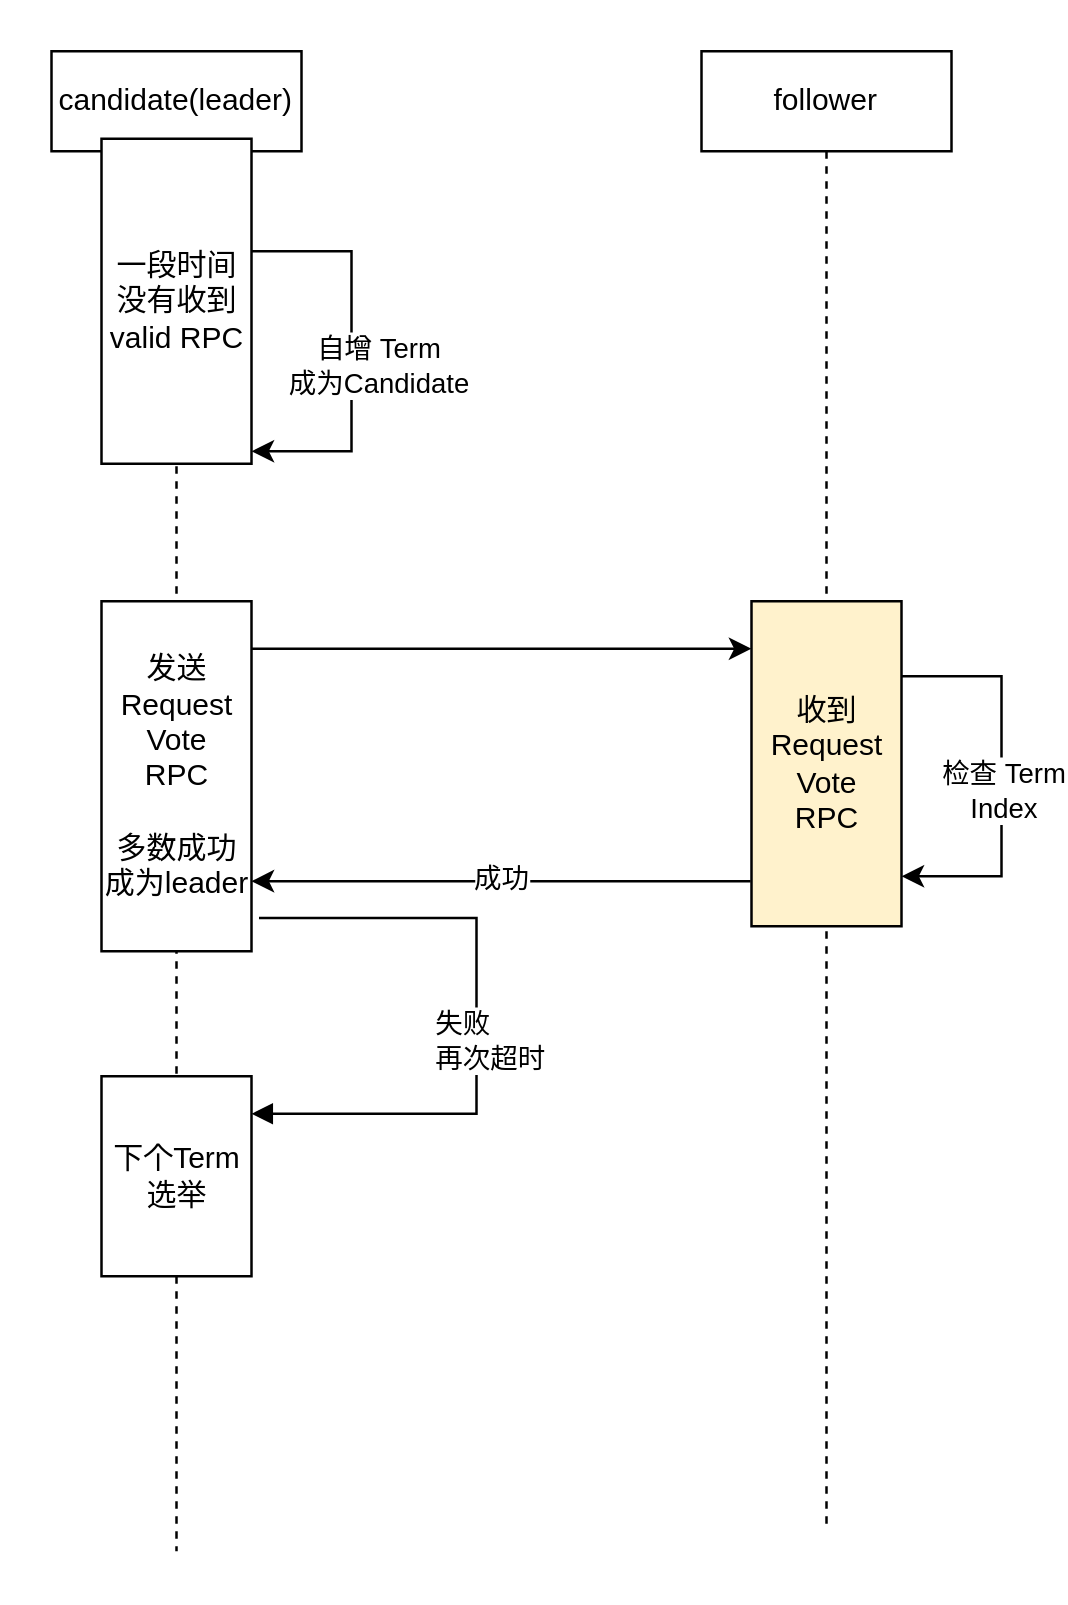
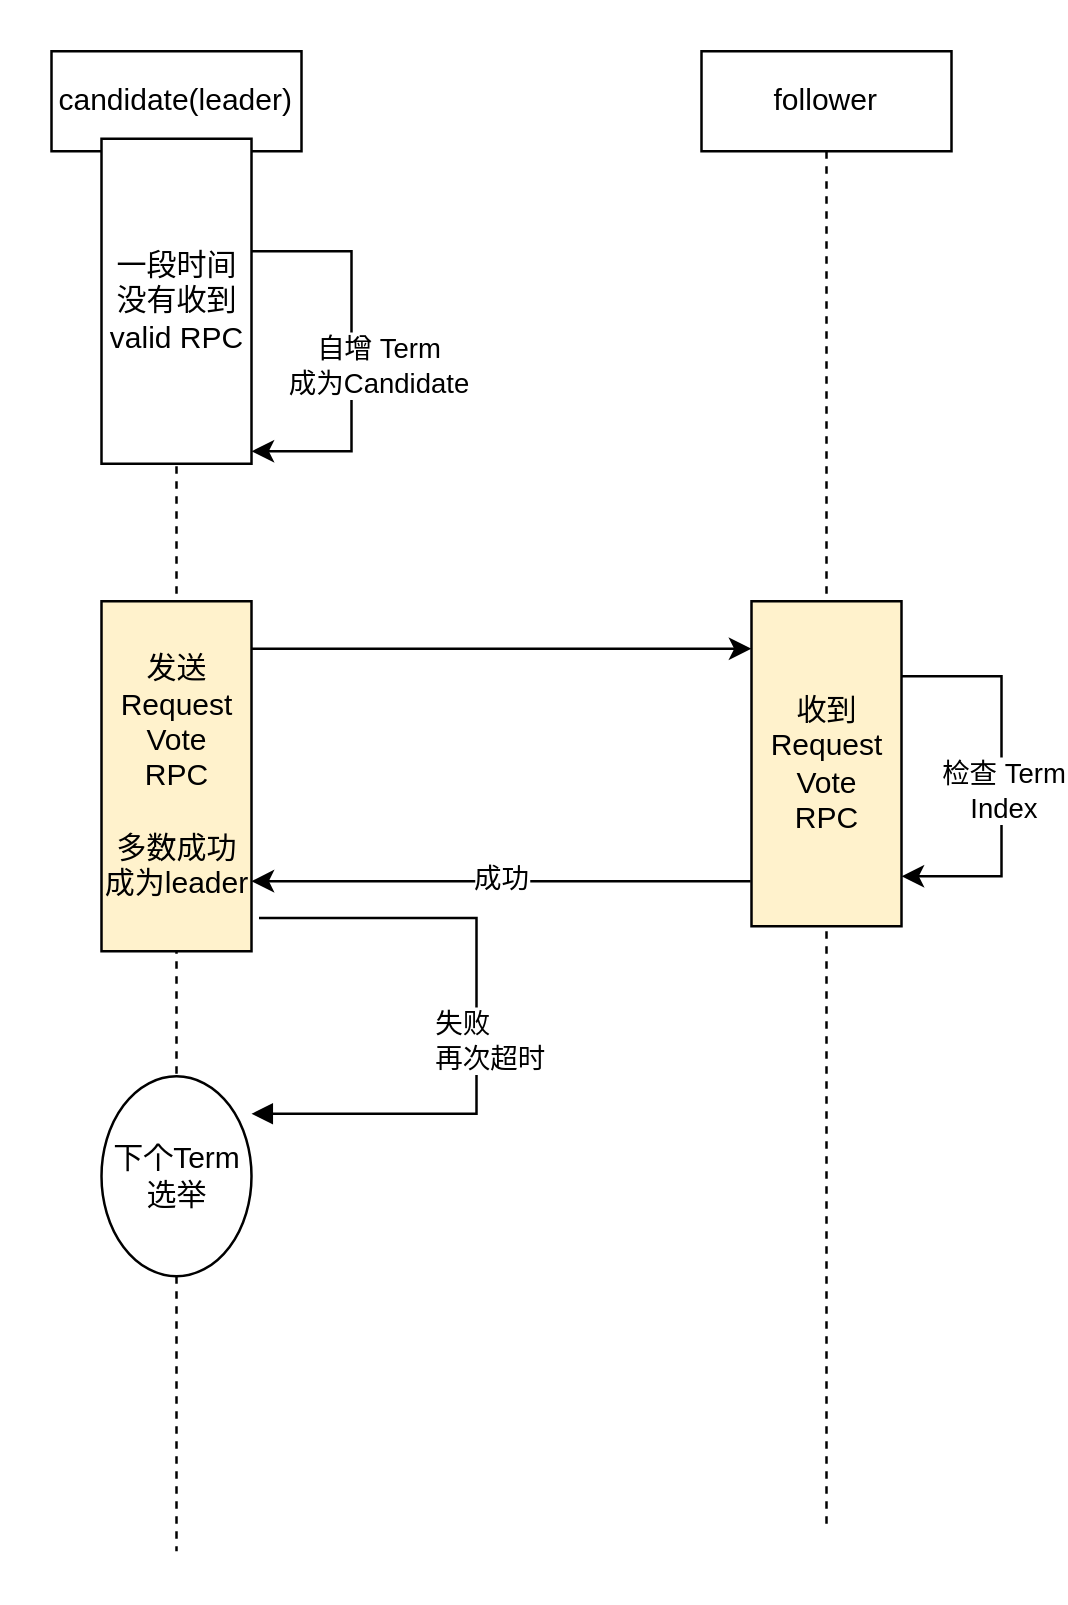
(176, 776) -> (176, 776)
(176, 1176) -> (176, 1176)
